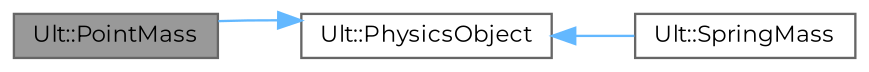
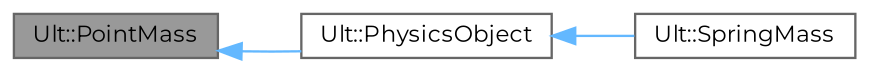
(248, 20) -> (272, 52)
